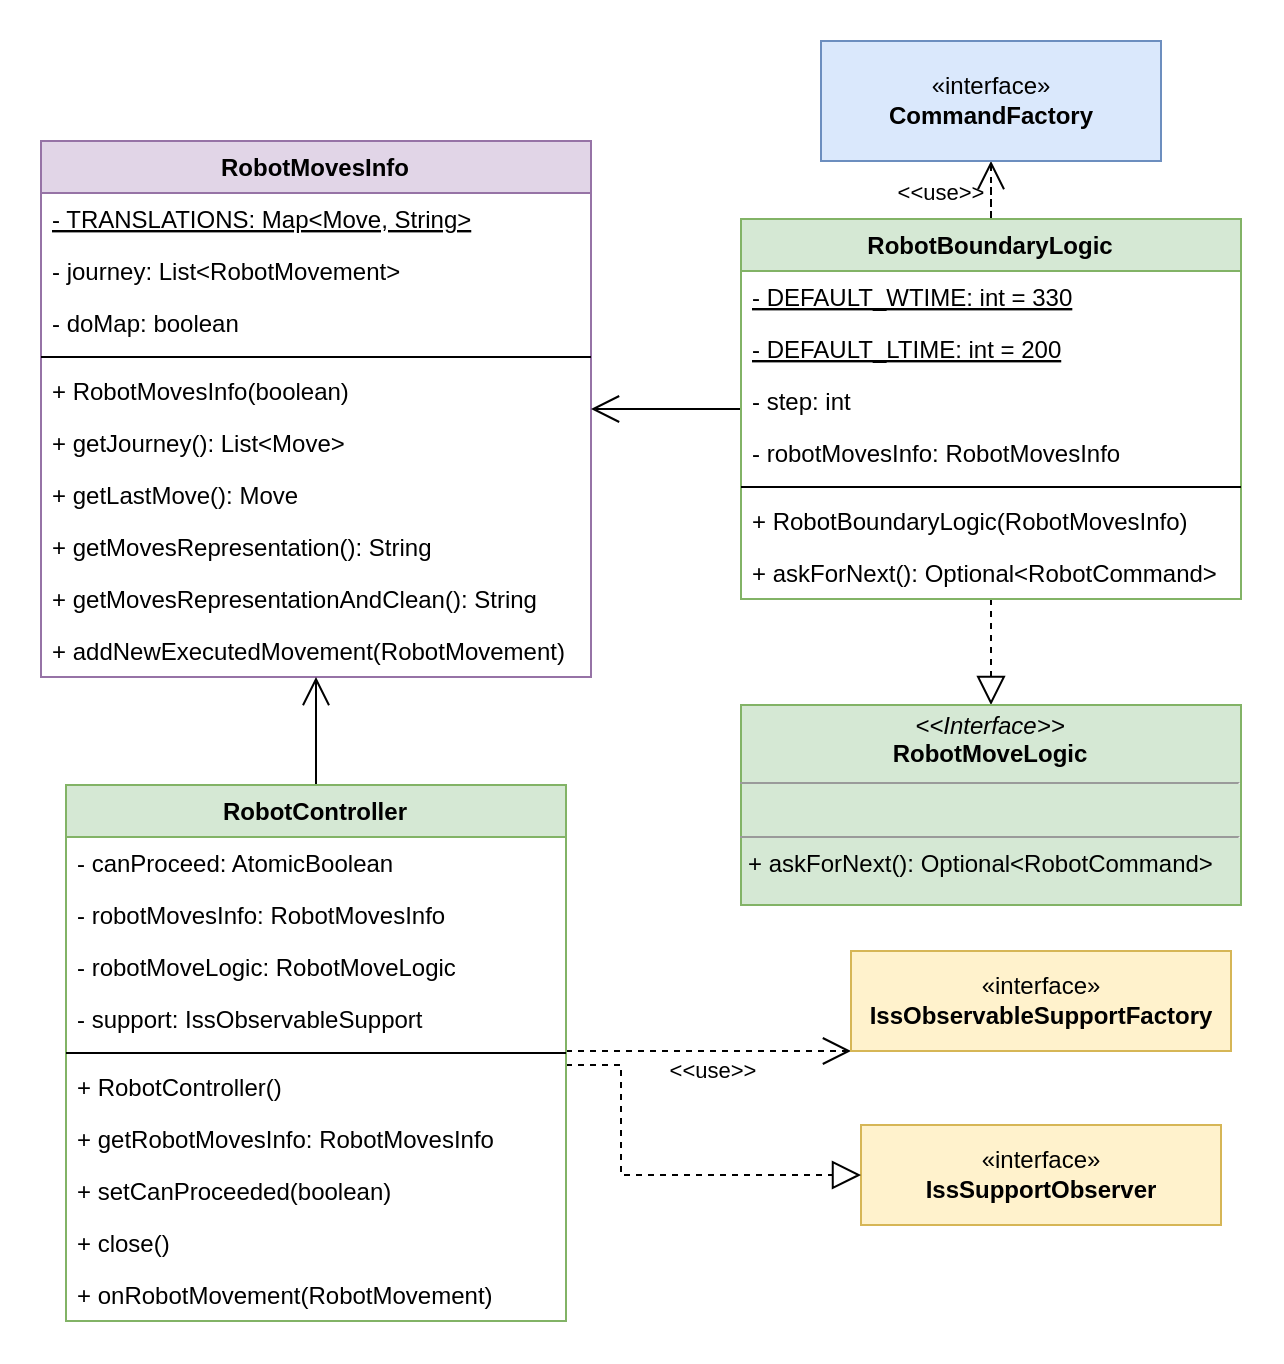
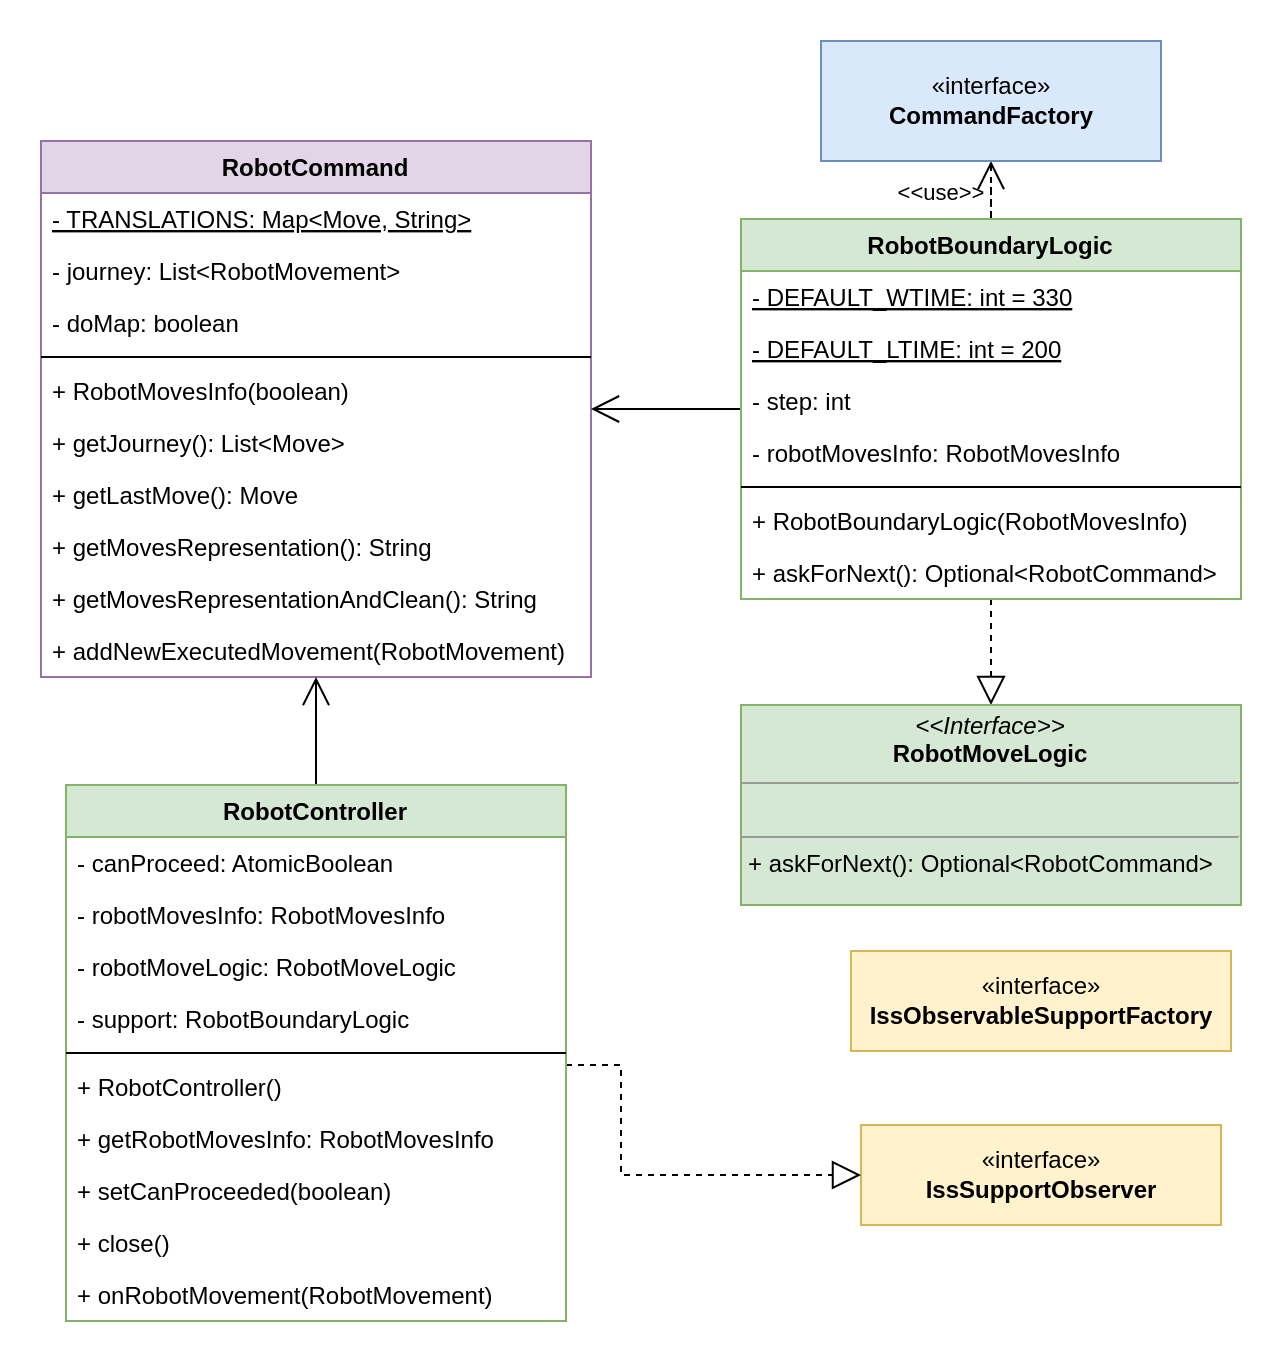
(315, 168) -> (315, 168)
(273, 1020) -> (259, 1020)
(708, 1051) -> none
